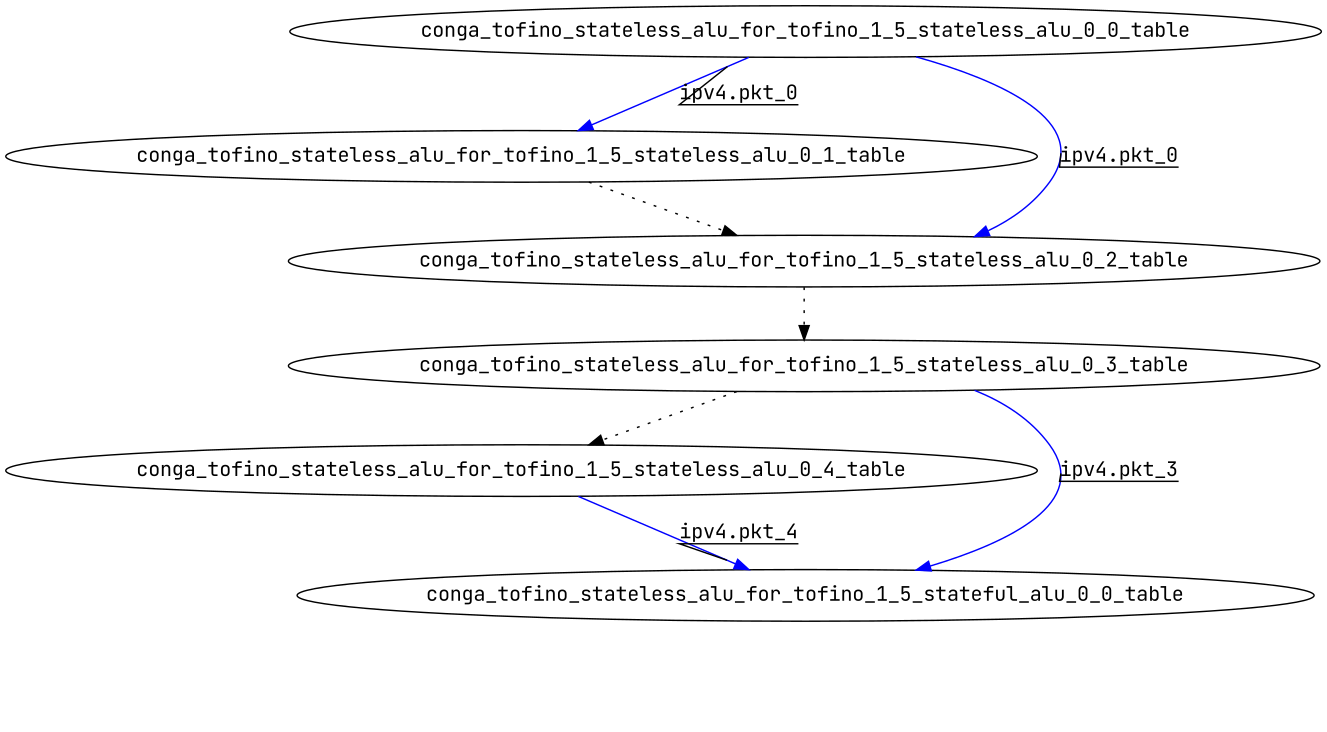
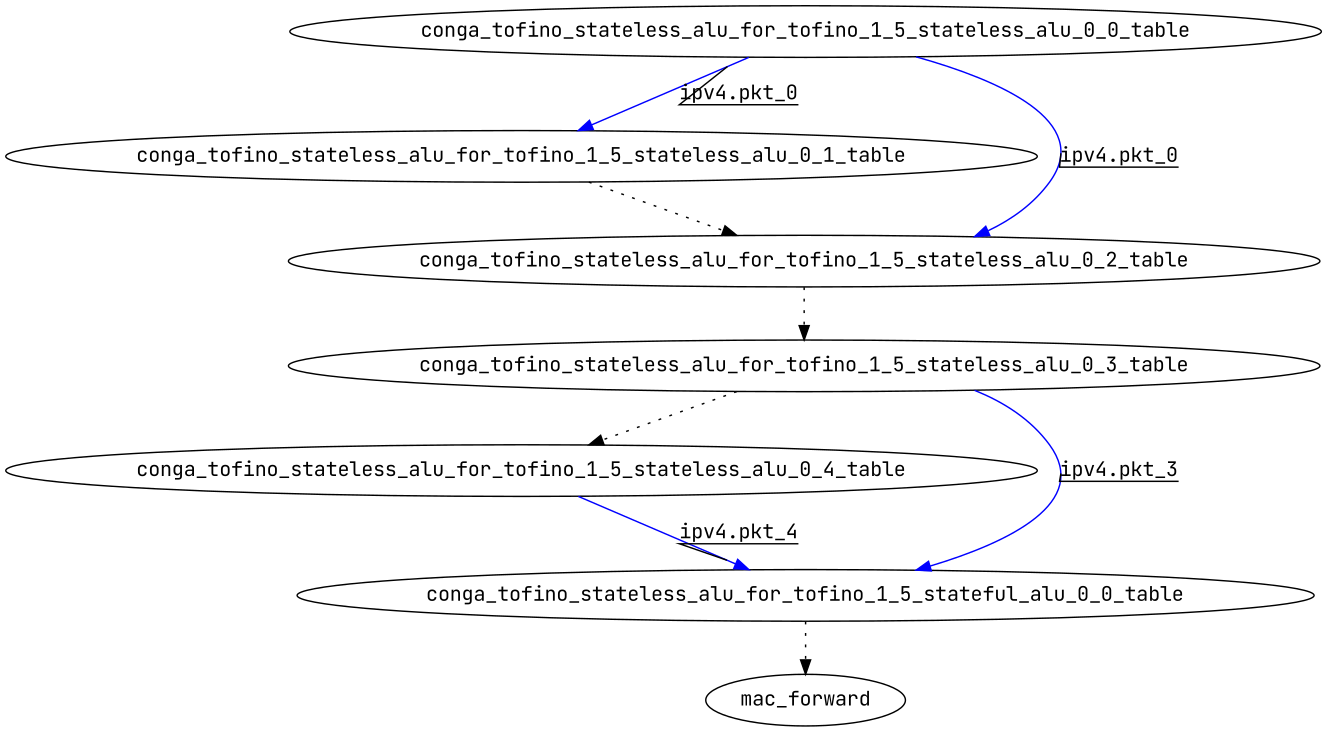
none -> (806, 700)
